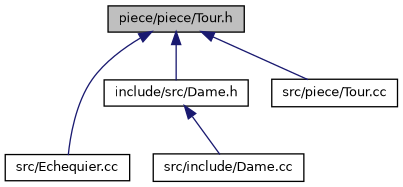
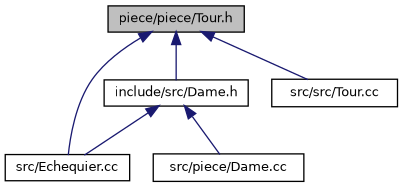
(335, 93) -> (335, 93)
none -> (116, 134)
(229, 168) -> (229, 168)
